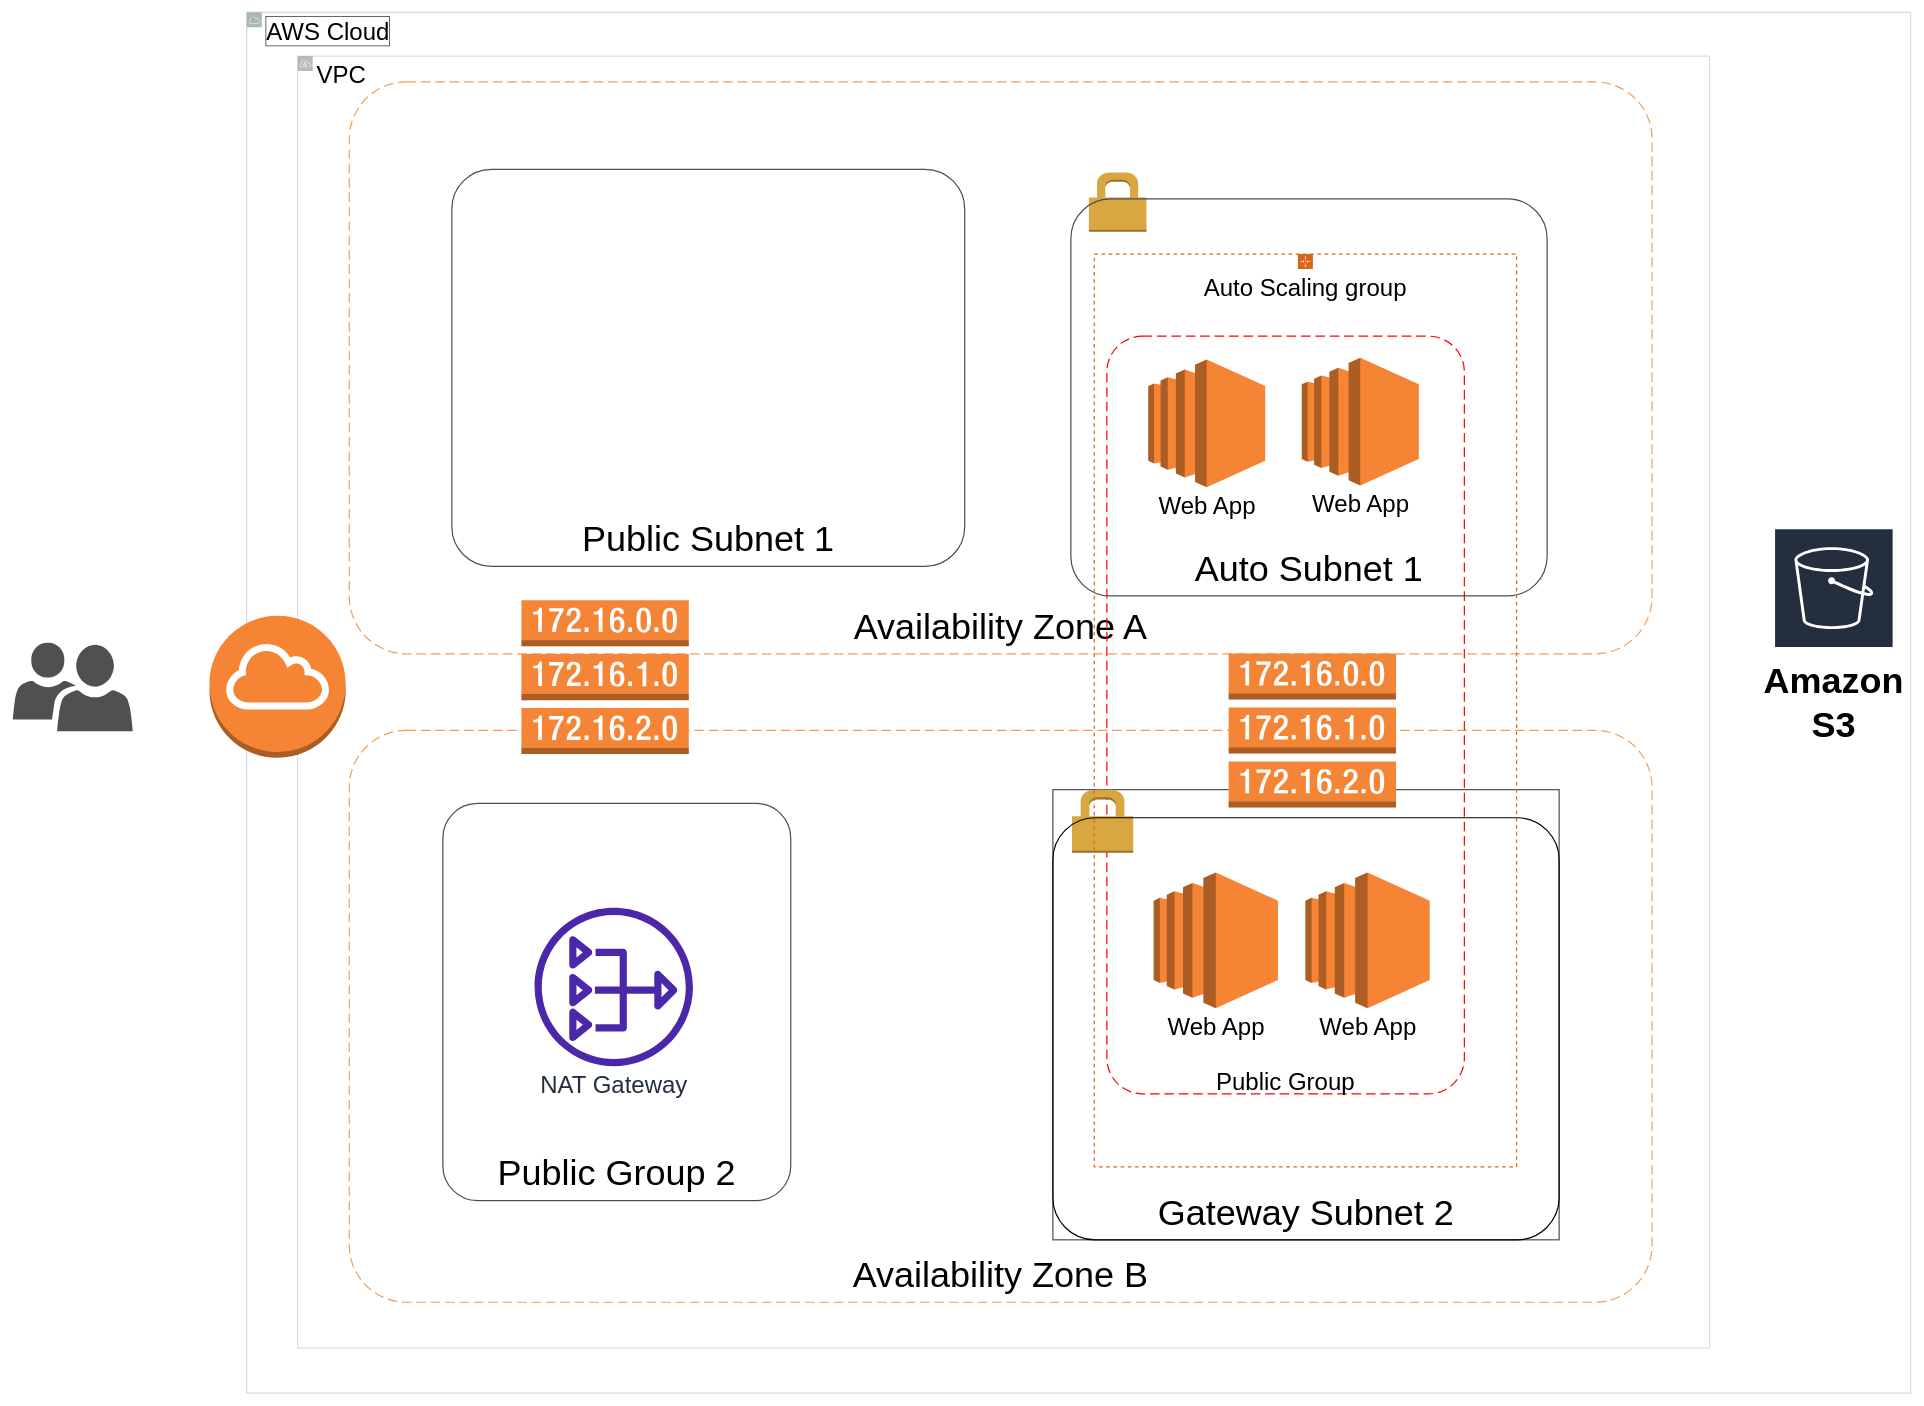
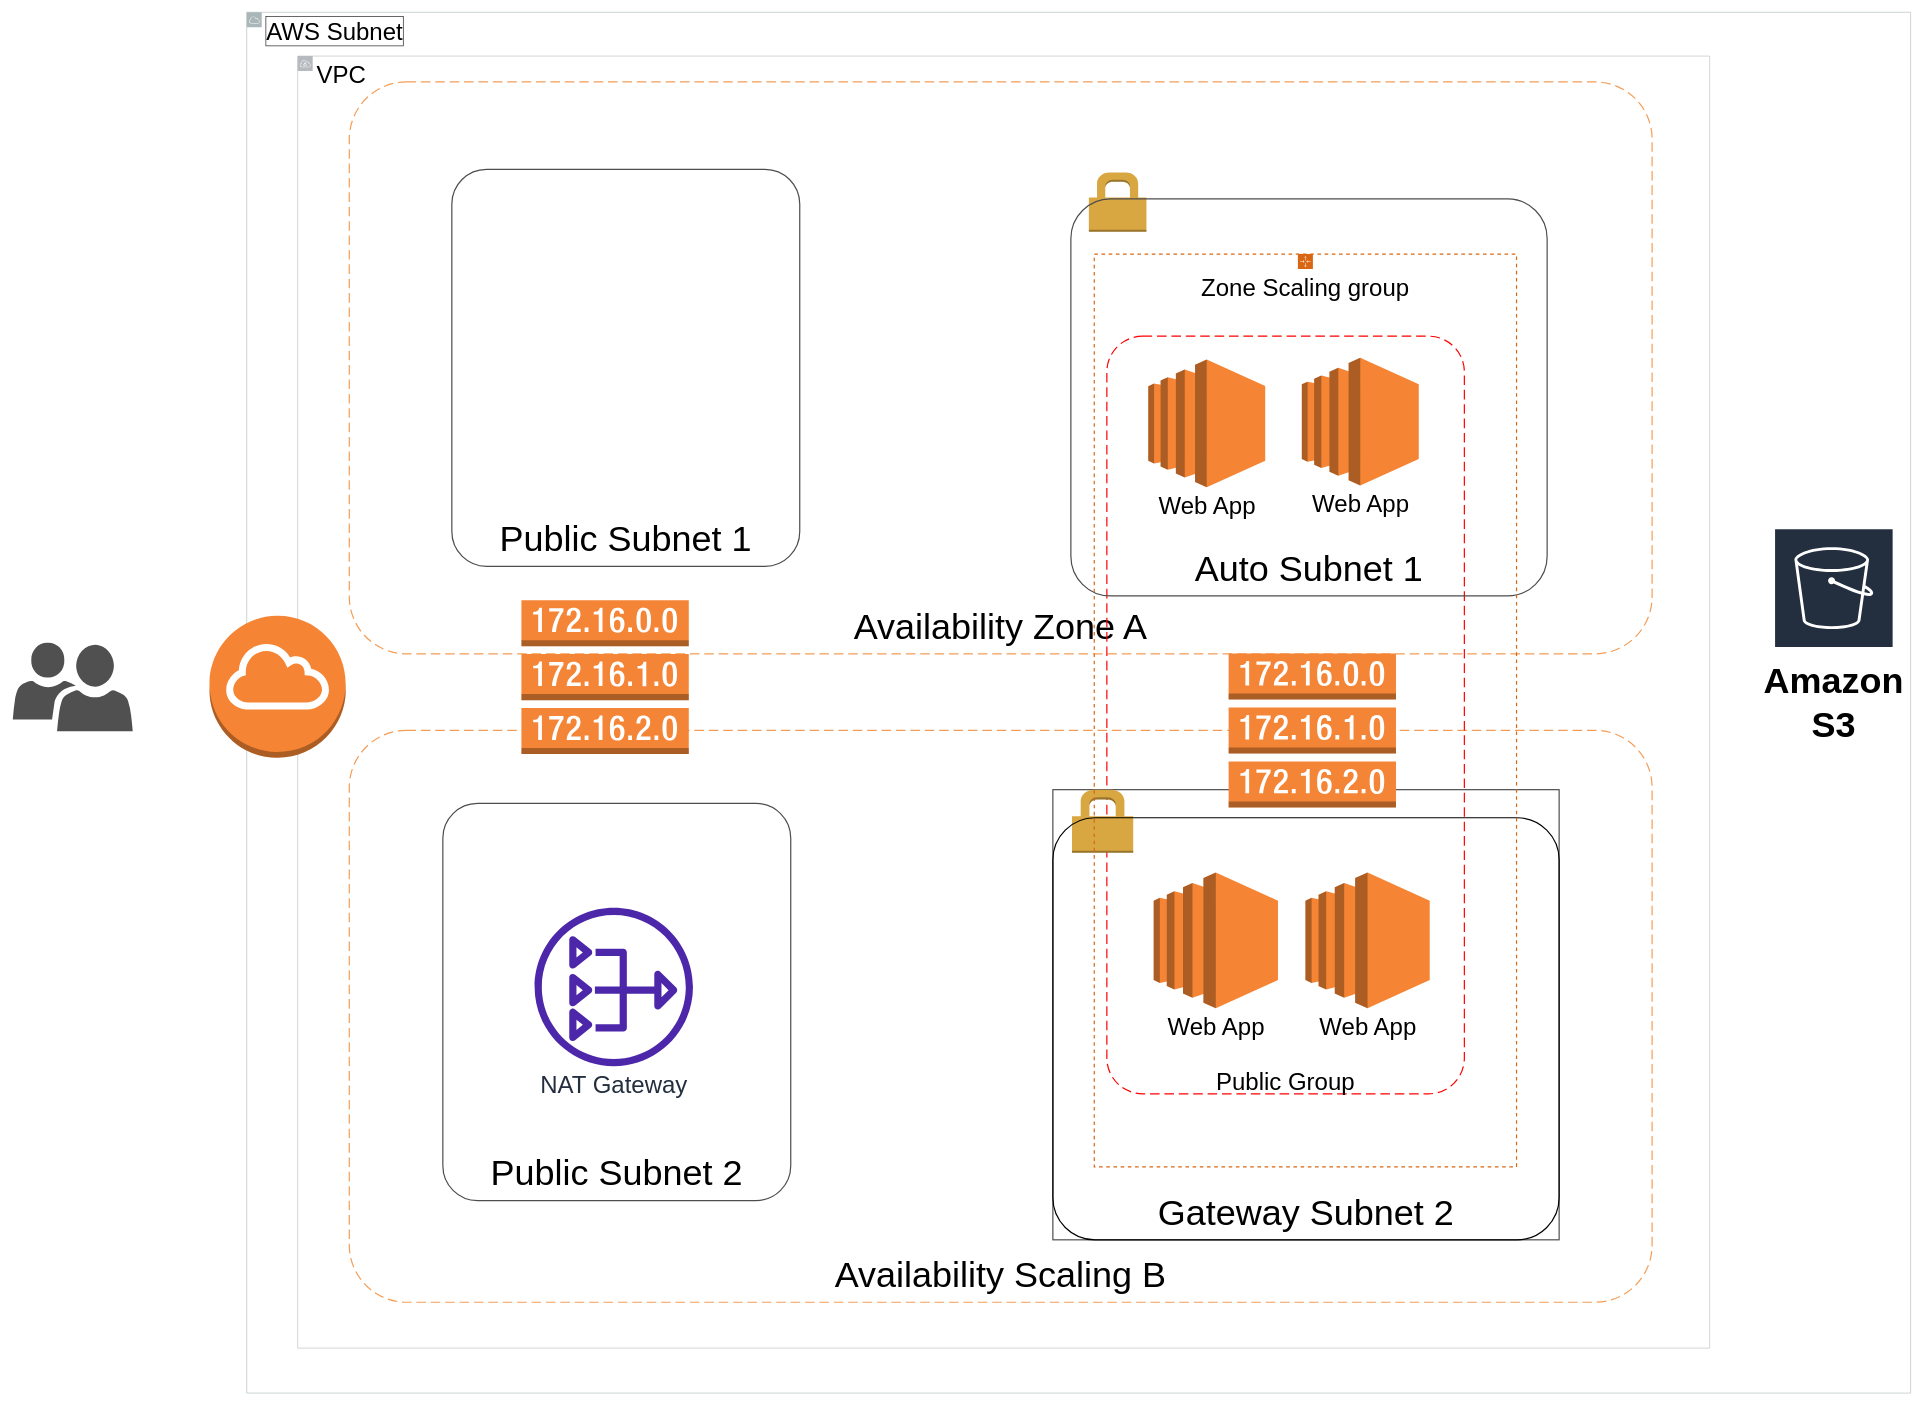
(320, 31) -> (330, 31)
(1305, 288) -> (1305, 288)
(708, 368) -> (626, 368)
(616, 1174) -> (616, 1174)
(1000, 1275) -> (1000, 1275)
